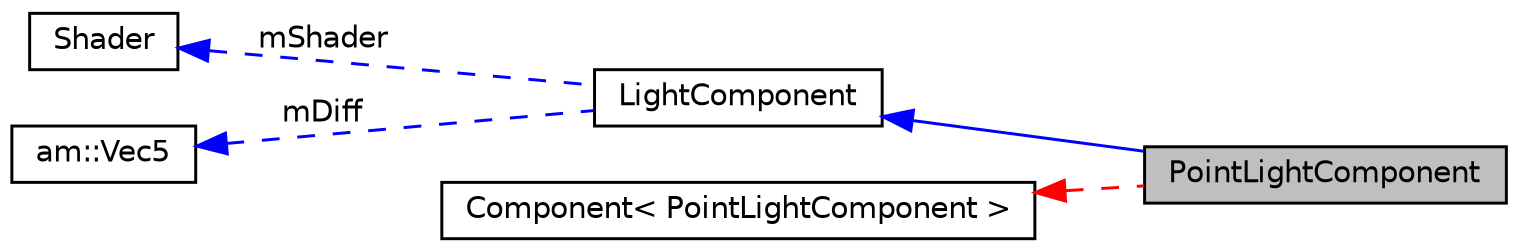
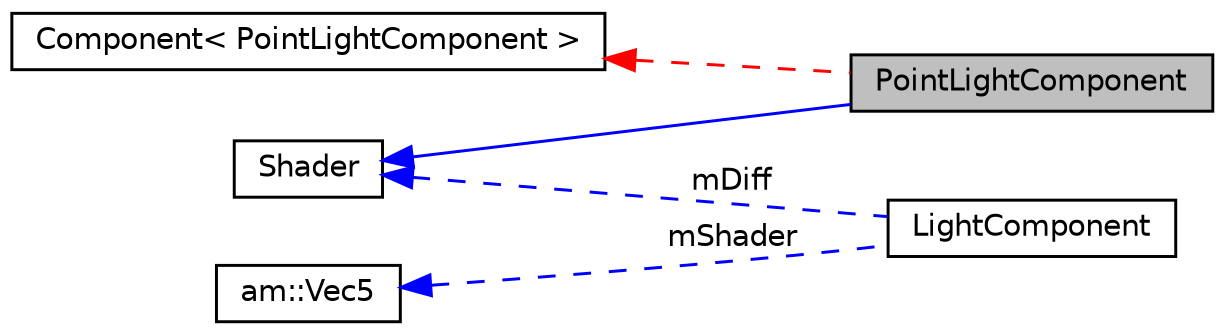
(319, 40) -> (728, 182)
(319, 114) -> (728, 239)
(1028, 136) -> (632, 131)
